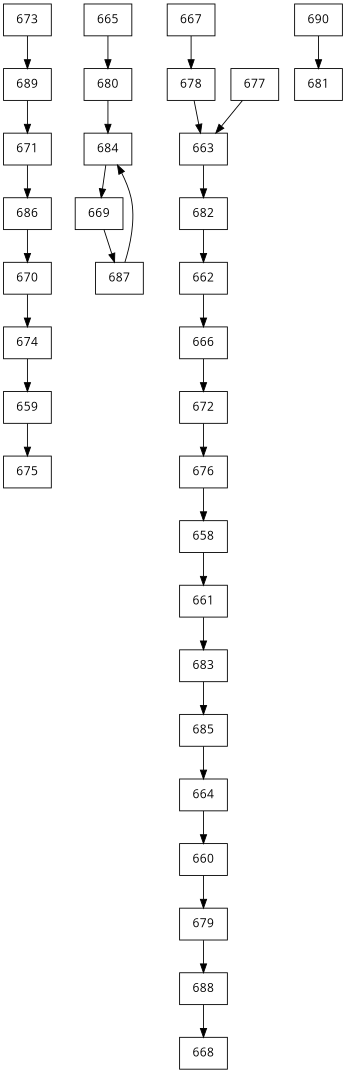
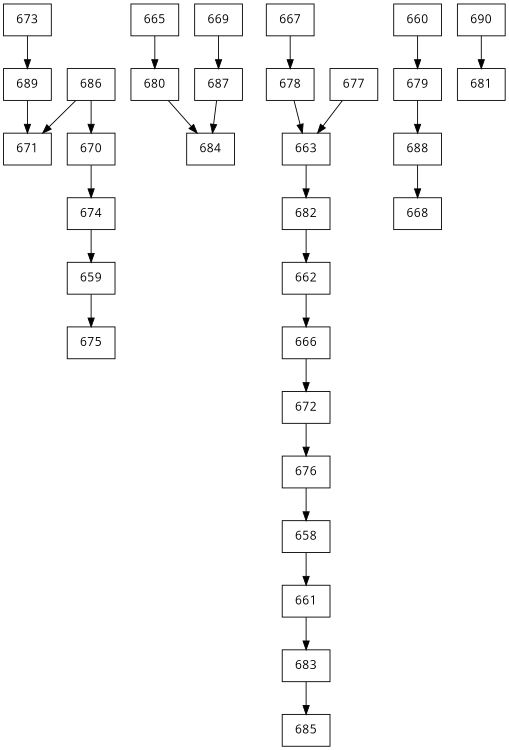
(27, 177) -> (62, 114)
(104, 177) -> none
(203, 795) -> none
